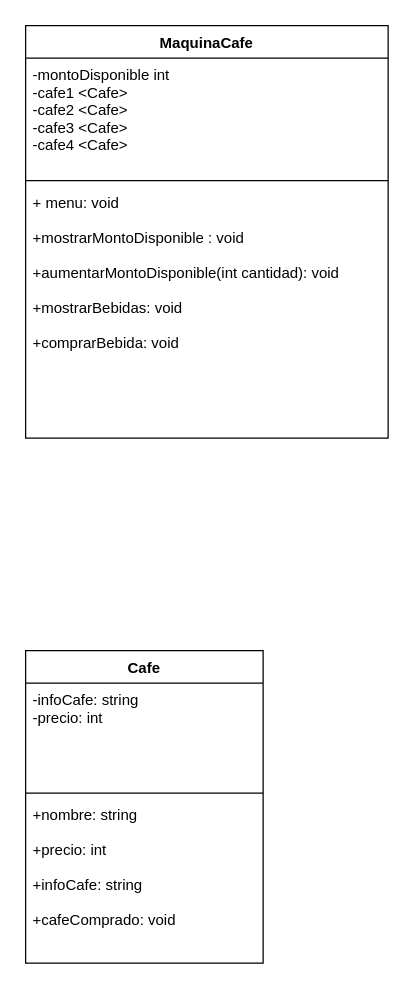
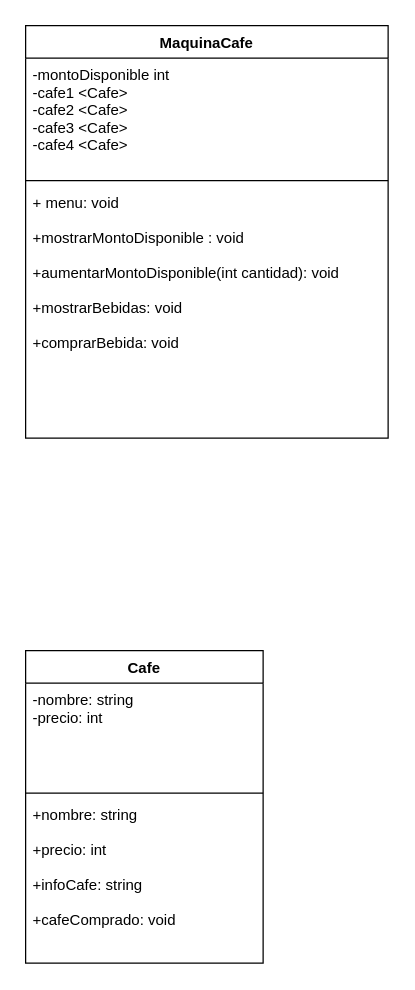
(96, 700) -> (90, 700)
